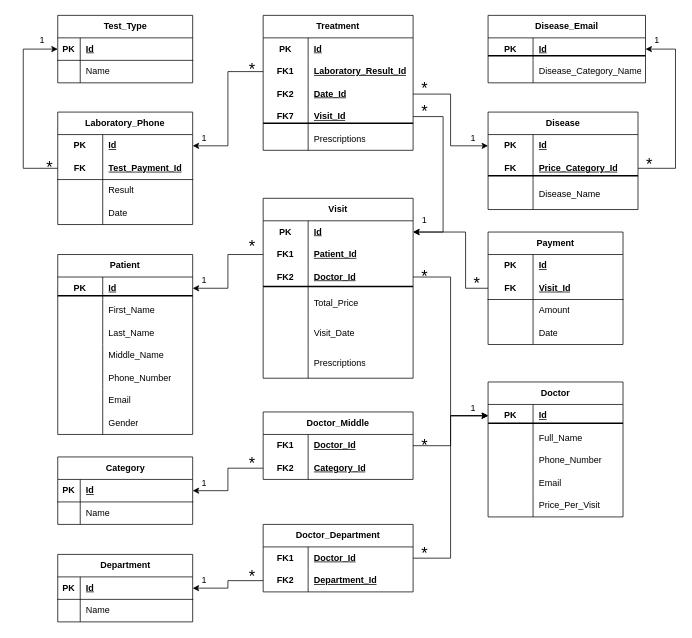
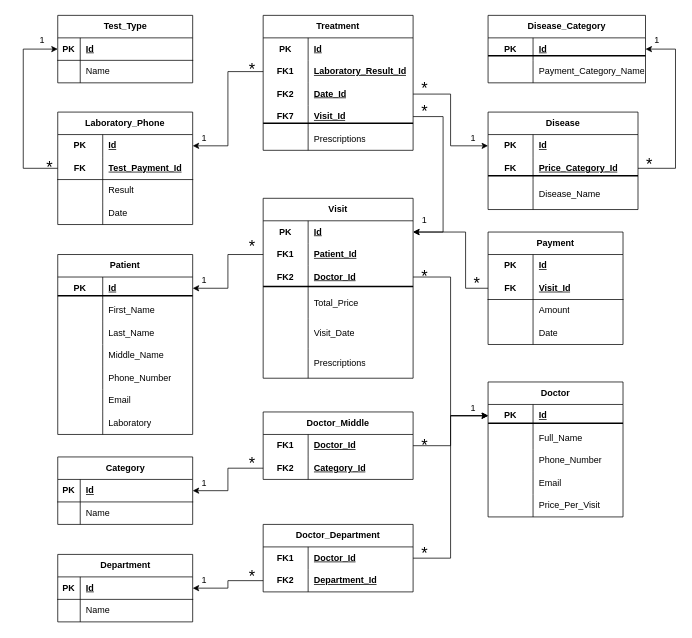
(567, 27) -> (567, 27)
(591, 72) -> (592, 72)
(123, 423) -> (134, 423)
